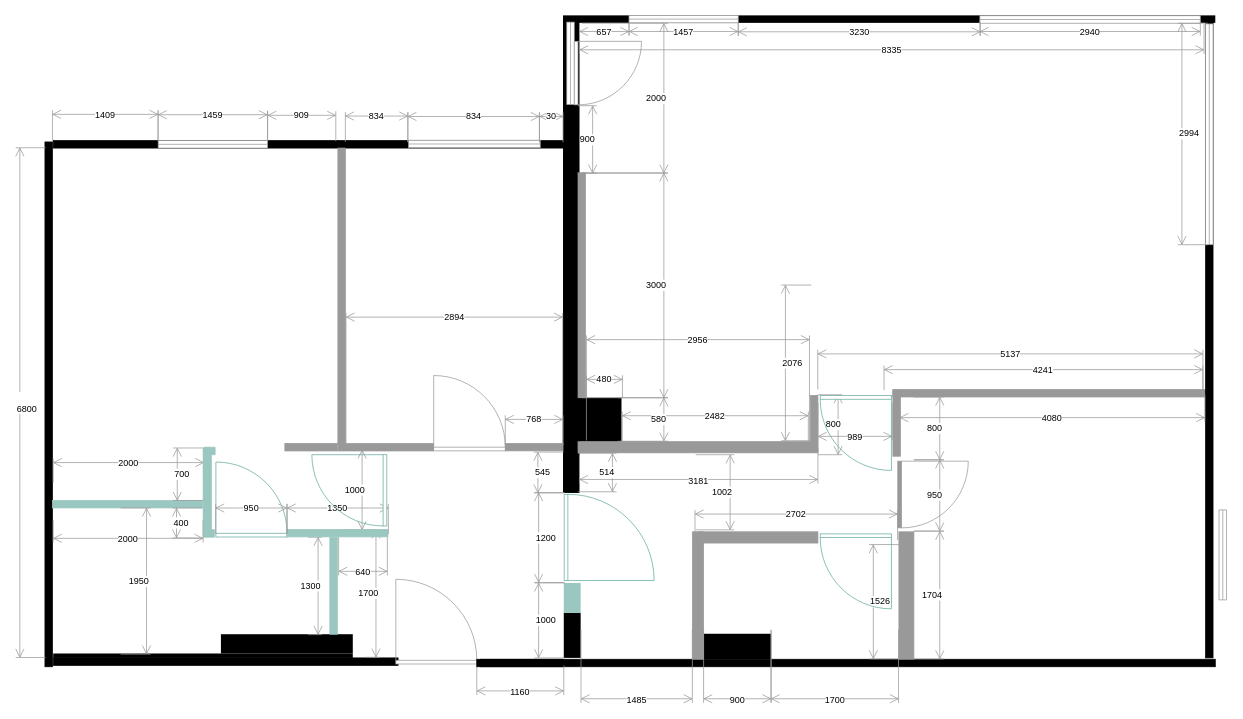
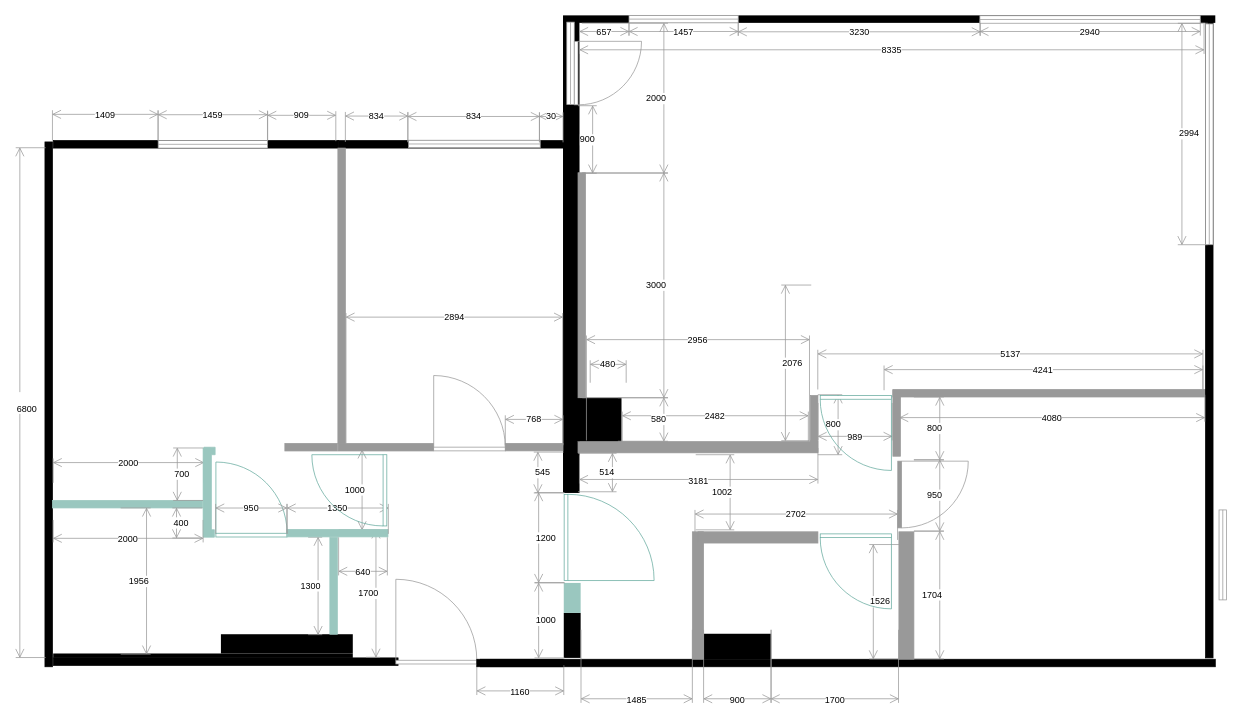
(604, 387) -> (608, 372)
(139, 582) -> (139, 582)
